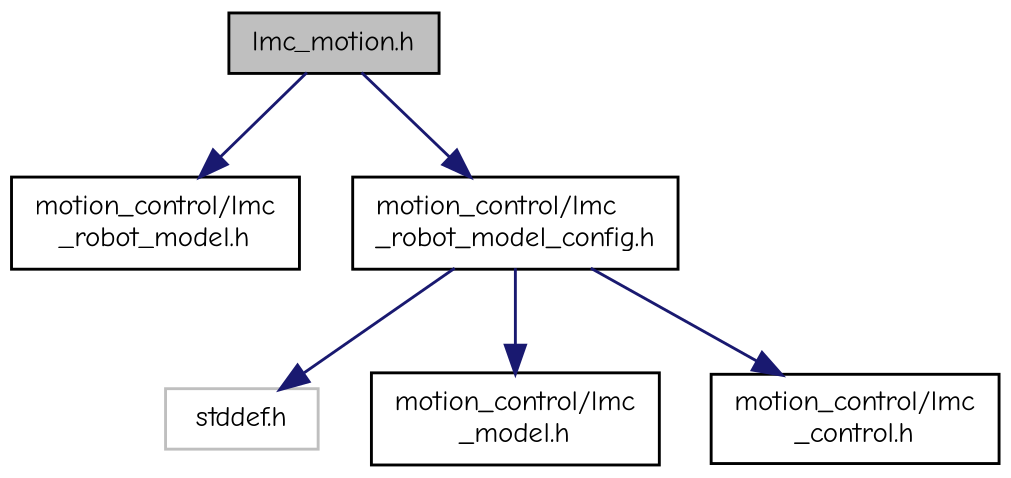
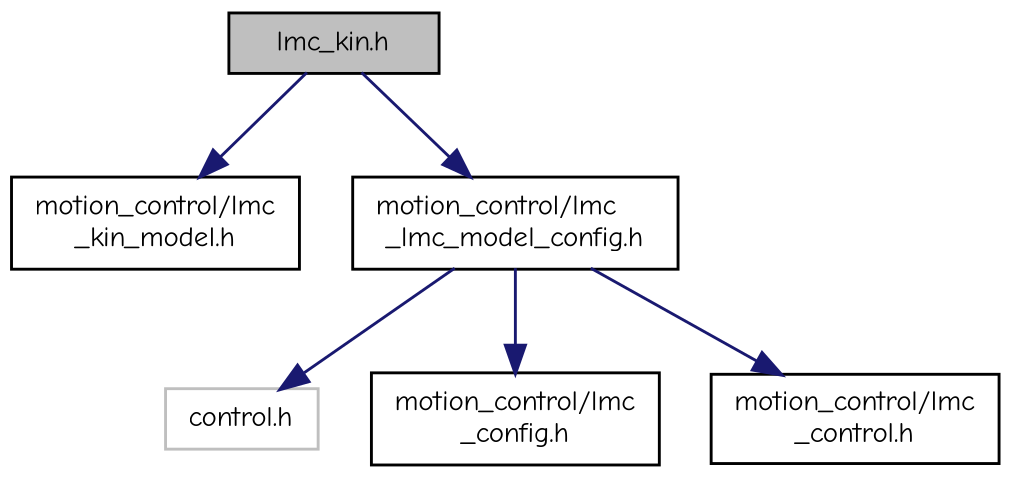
(334, 43) -> (334, 43)
(155, 223) -> (155, 223)
(515, 223) -> (515, 223)
(242, 419) -> (242, 419)
(515, 419) -> (515, 419)
